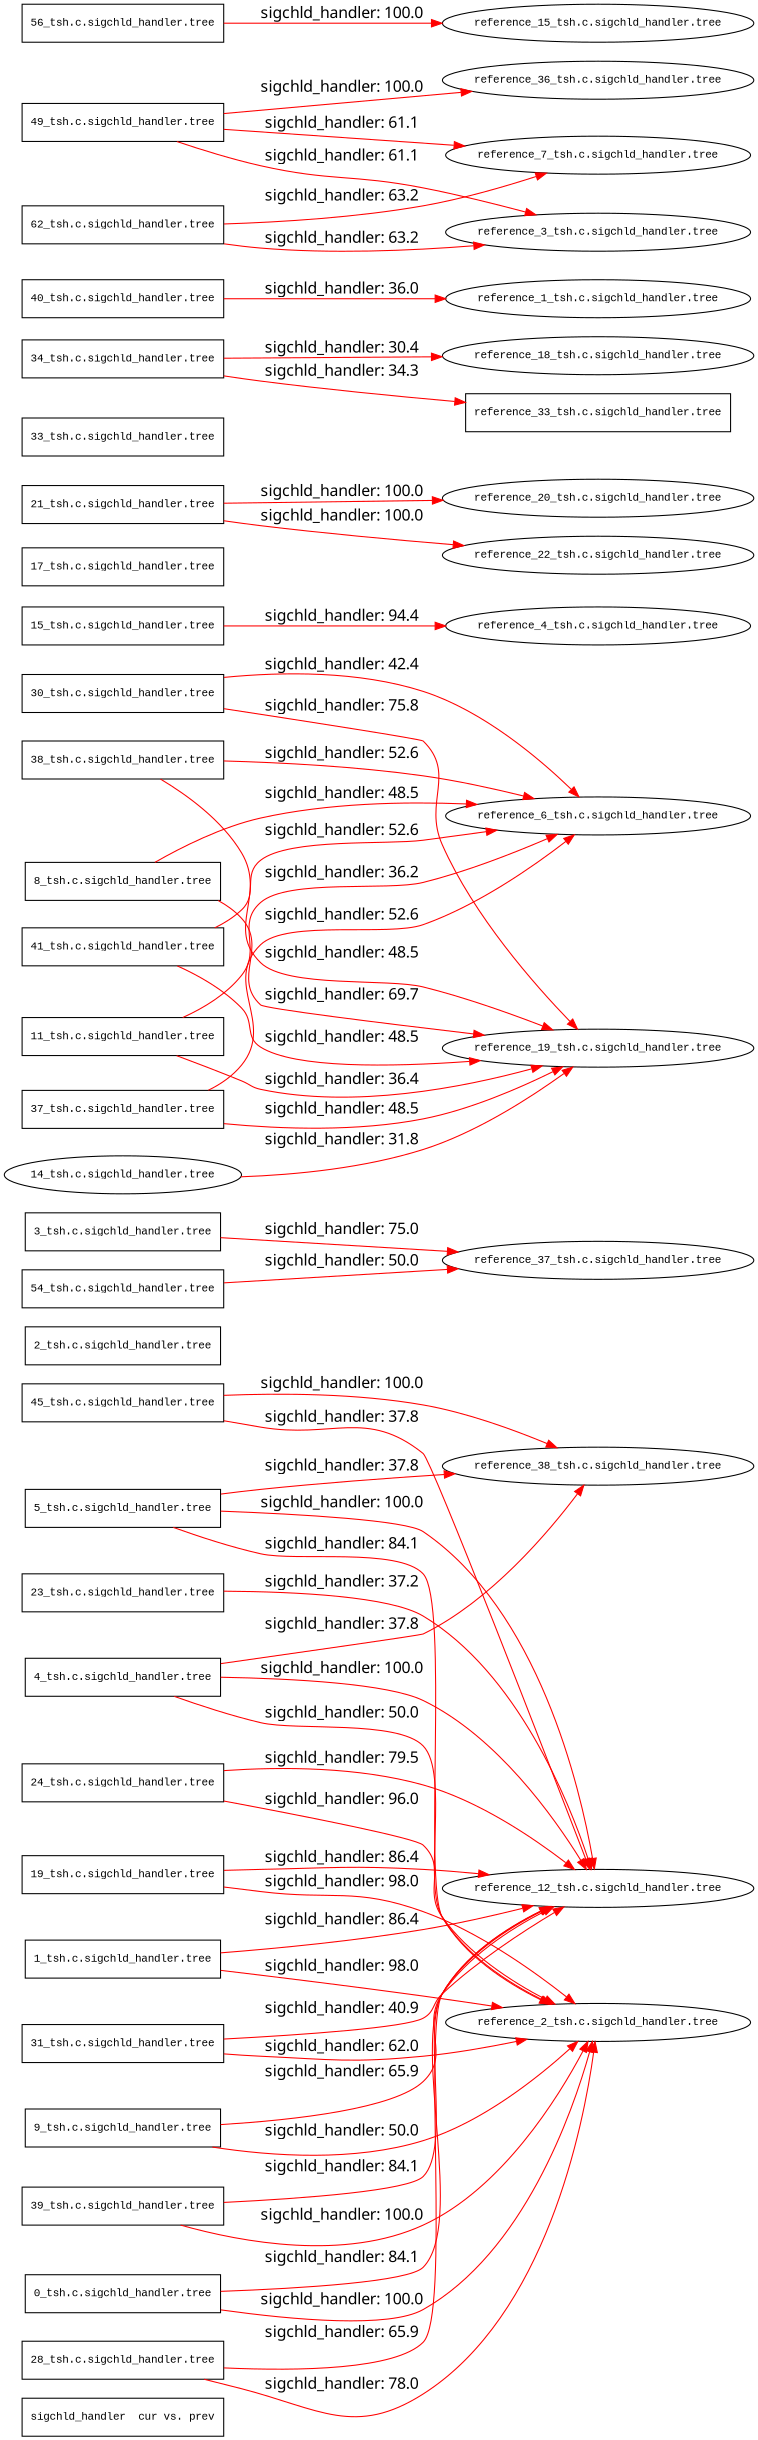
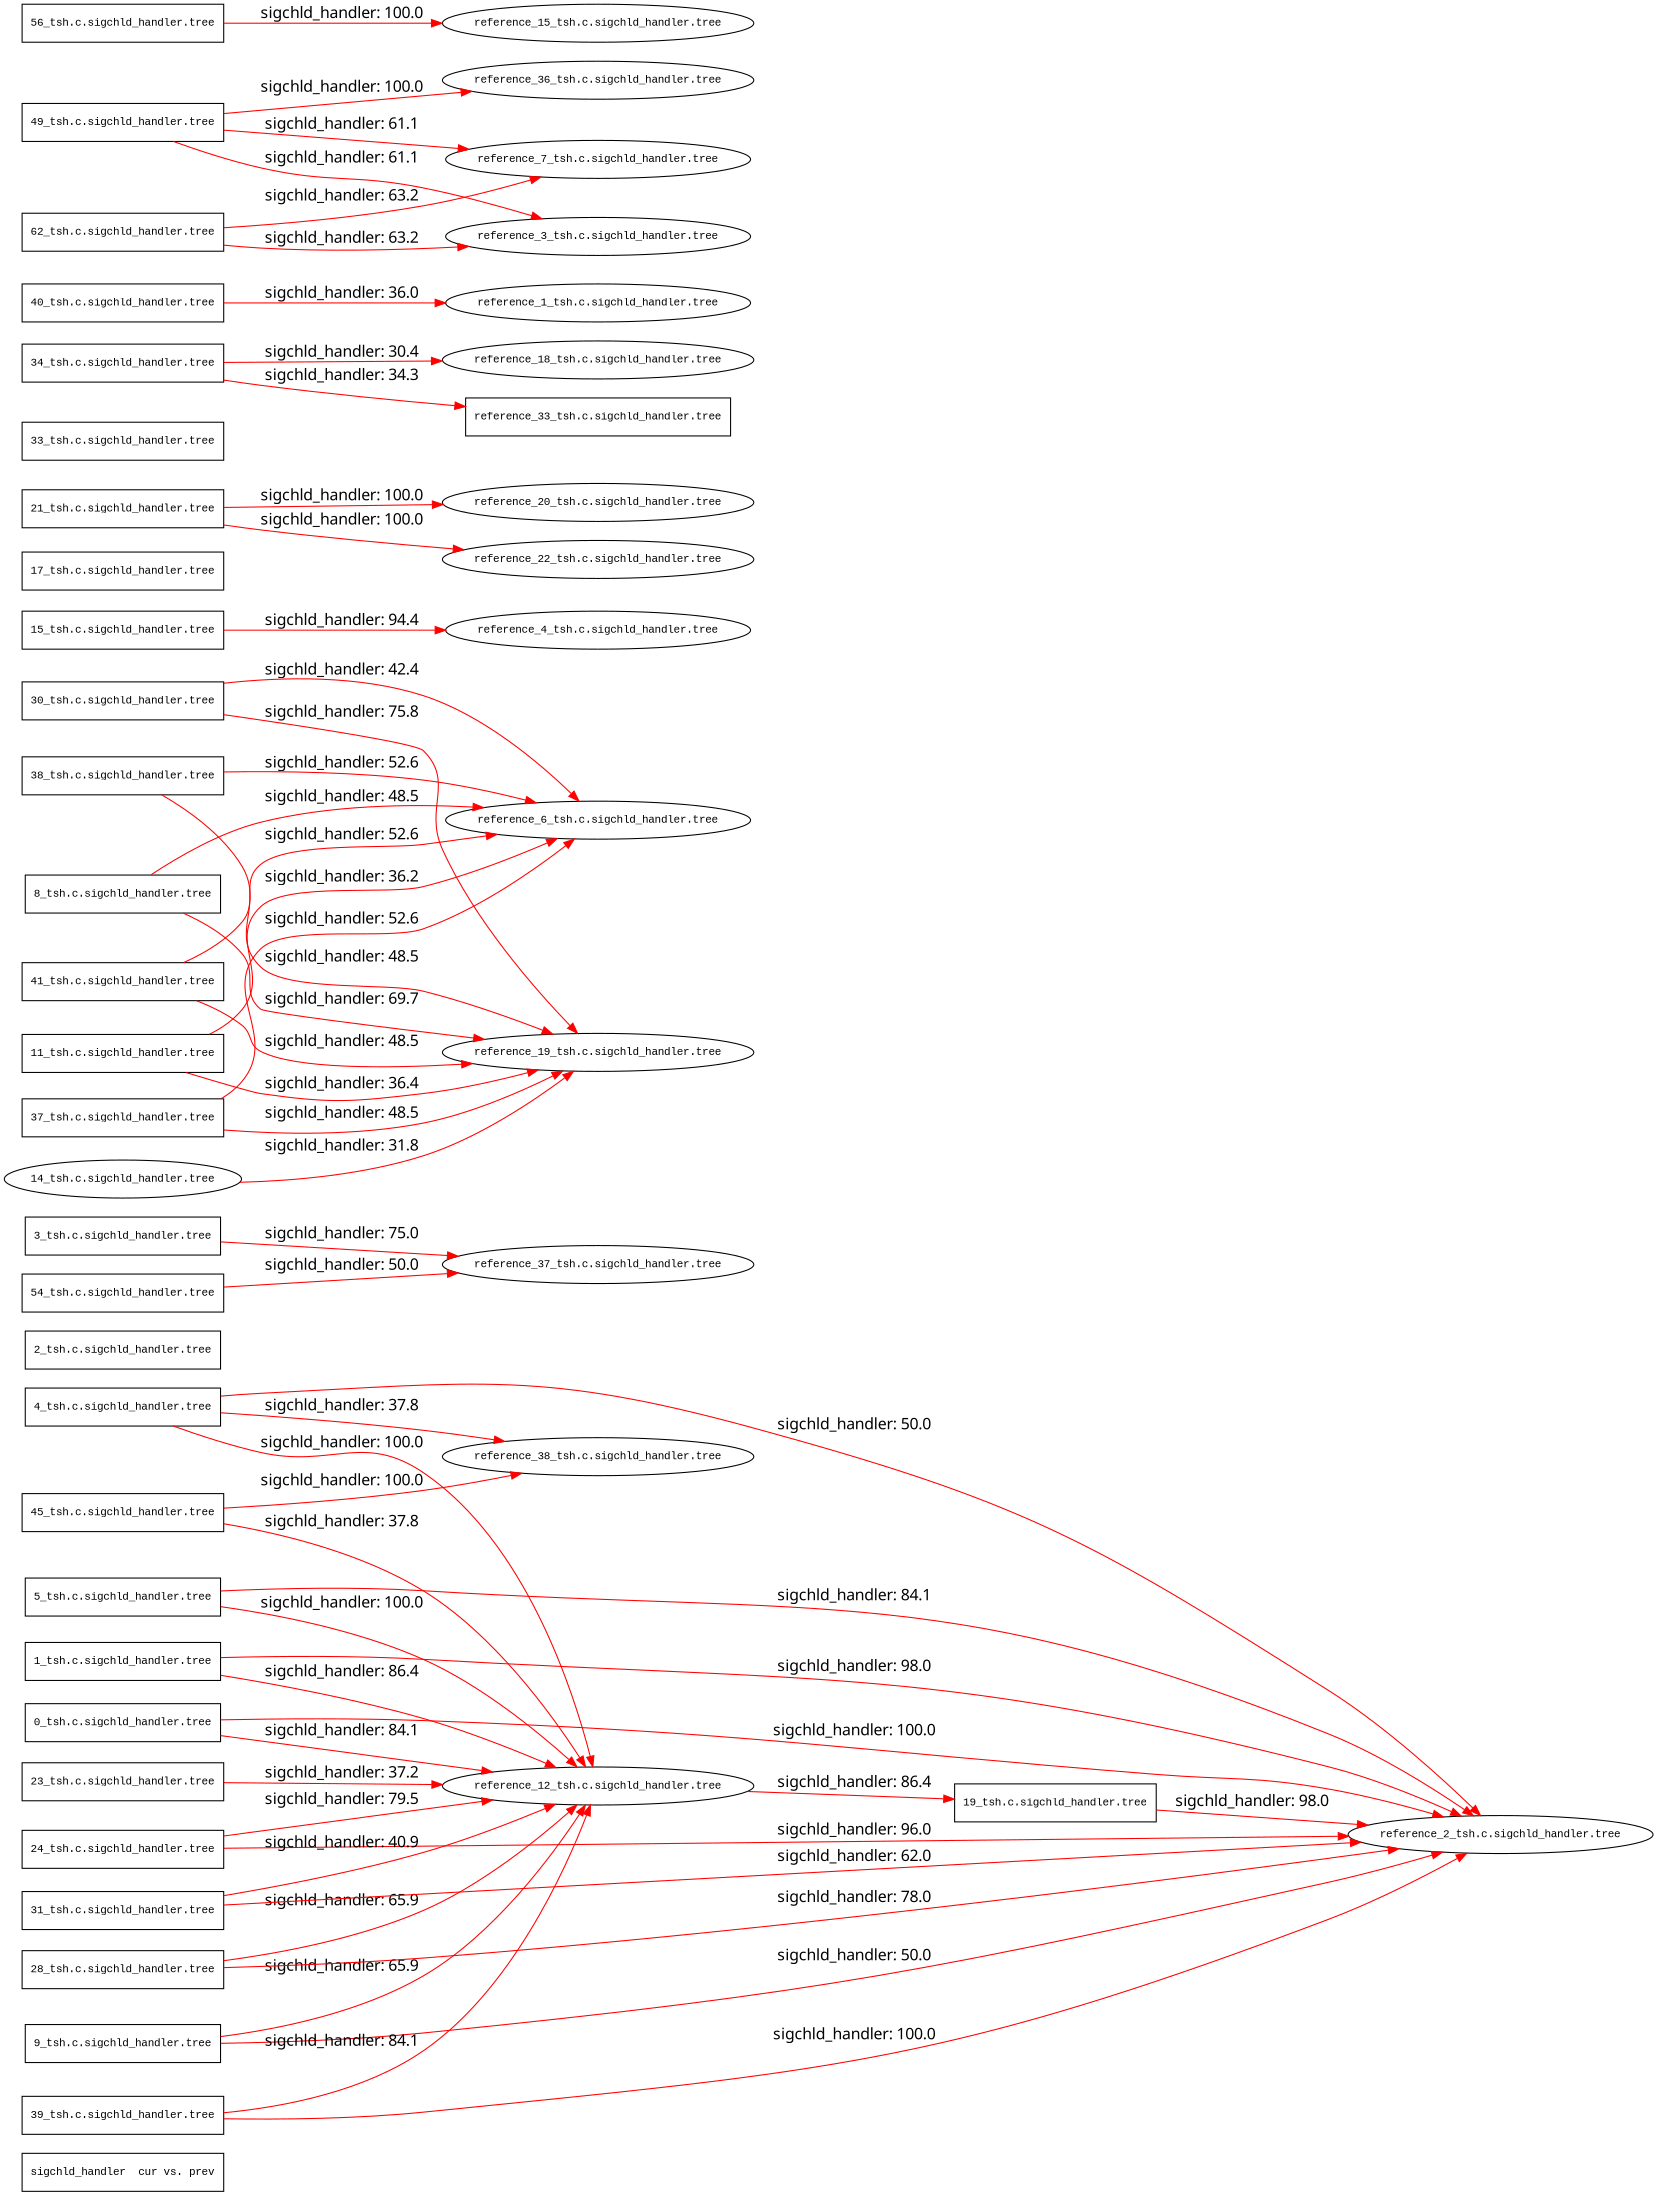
(332, 1483) -> none
(351, 1867) -> (846, 1795)
